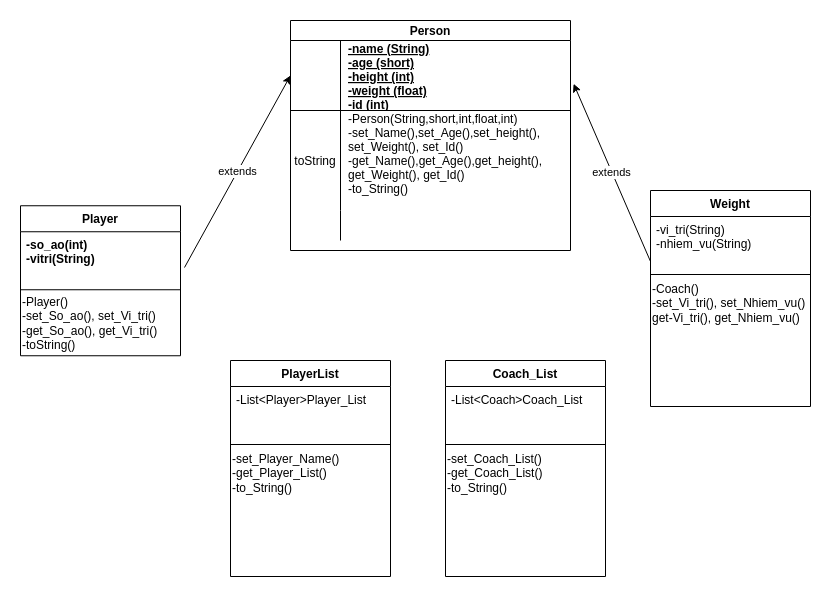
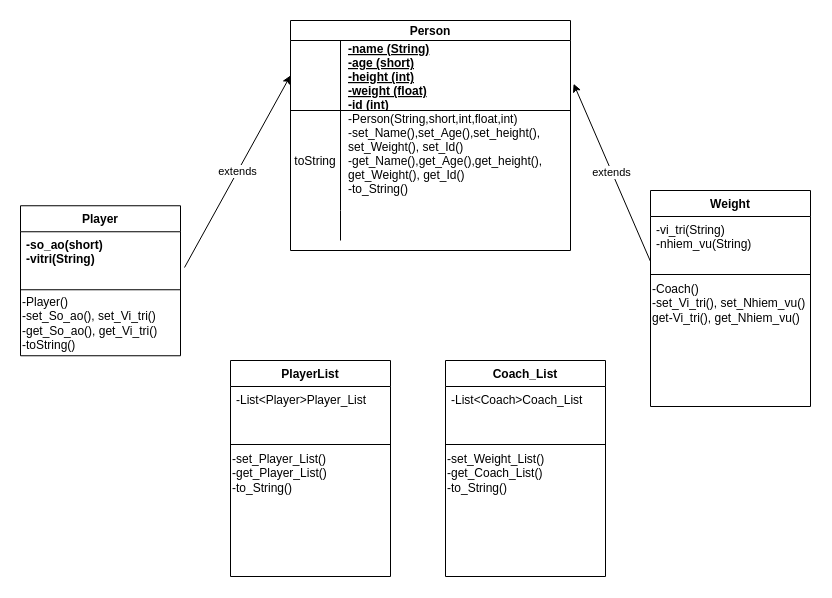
(61, 245) -> (70, 245)
(291, 474) -> (290, 474)
(503, 474) -> (505, 474)
